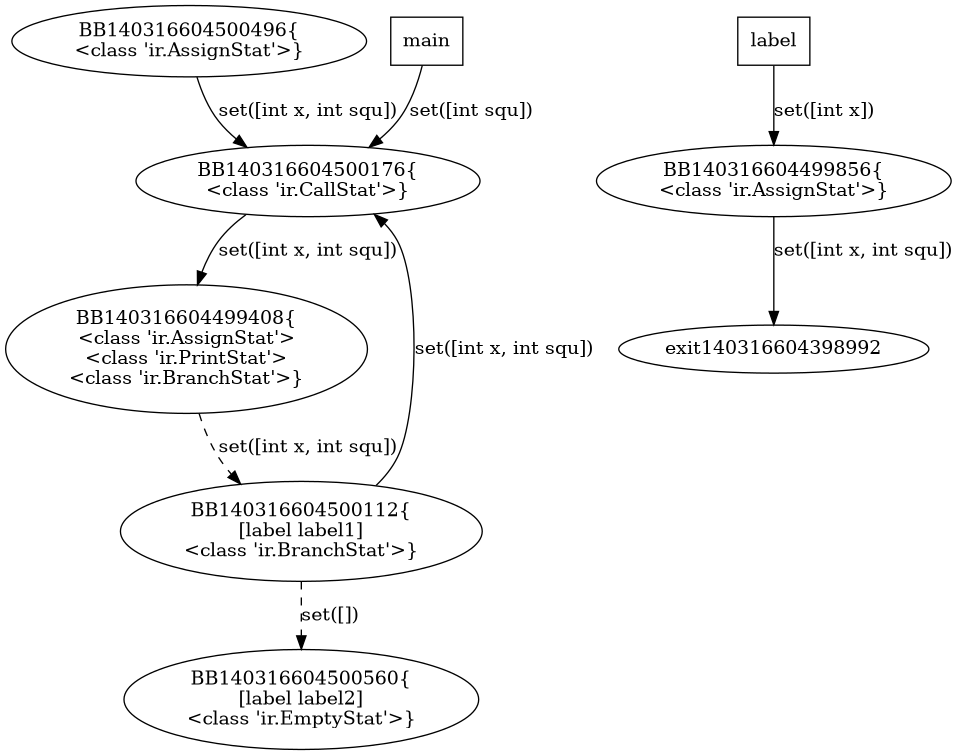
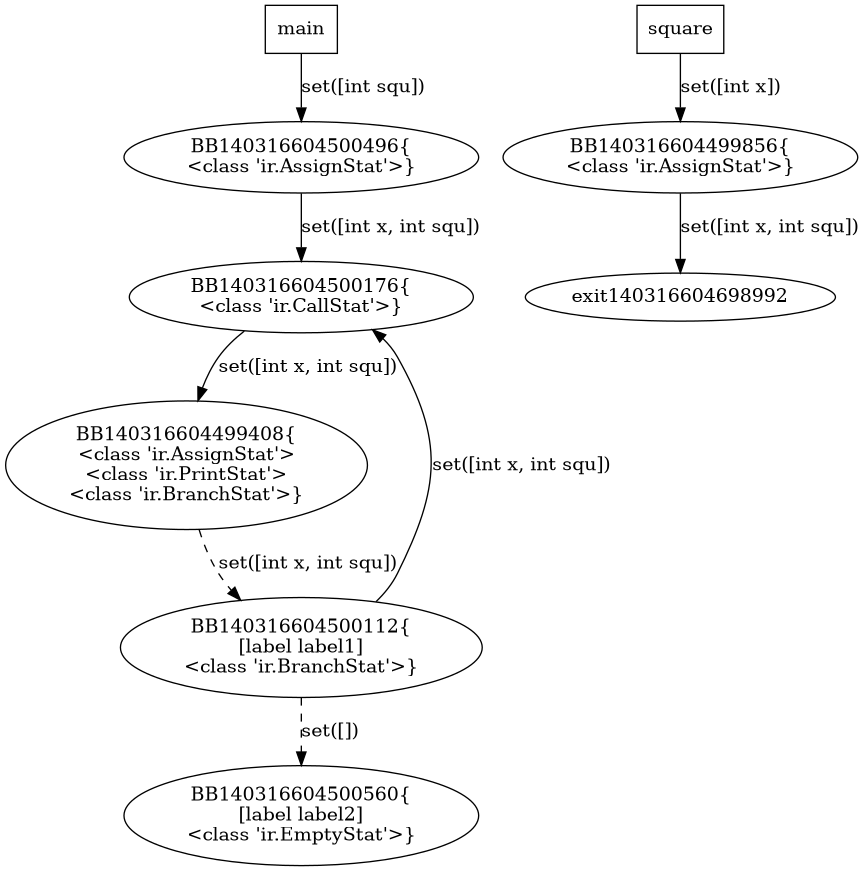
(774, 41) -> (680, 29)
(407, 106) -> (301, 81)
(774, 349) -> (680, 297)
